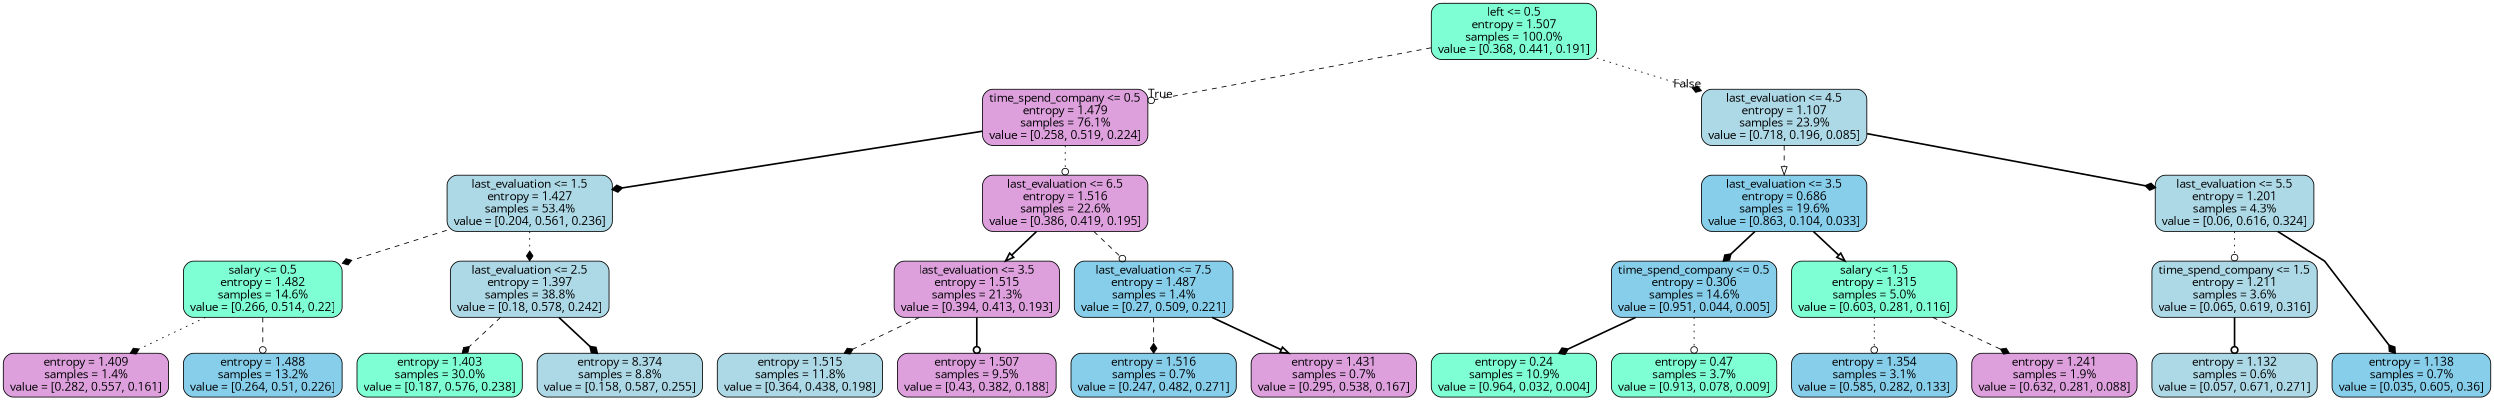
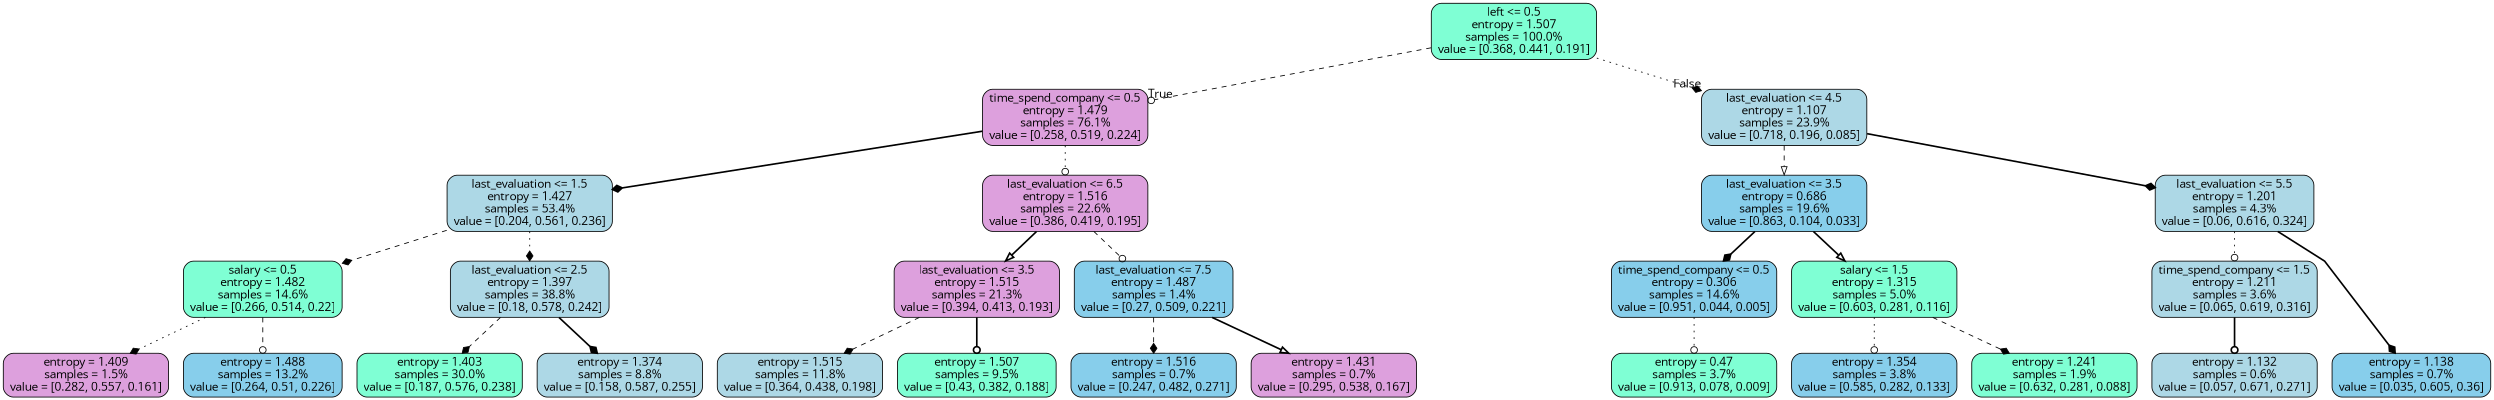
(86, 375) -> (86, 375)
(620, 375) -> (620, 375)
(977, 375) -> (977, 375)
(1514, 375) -> none
(1874, 375) -> (1874, 375)
(2054, 375) -> (2054, 375)
